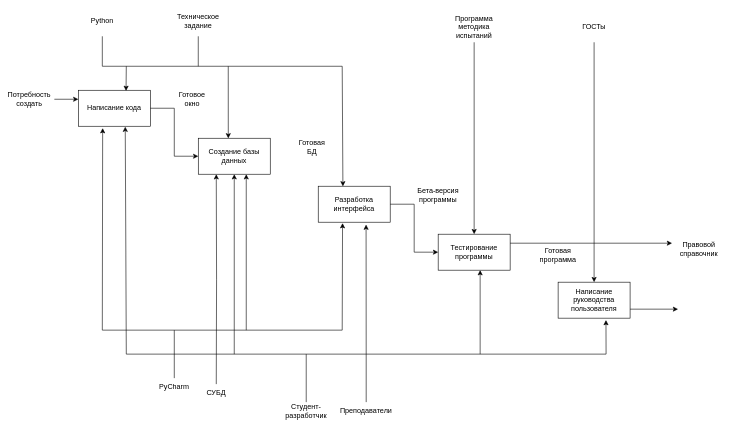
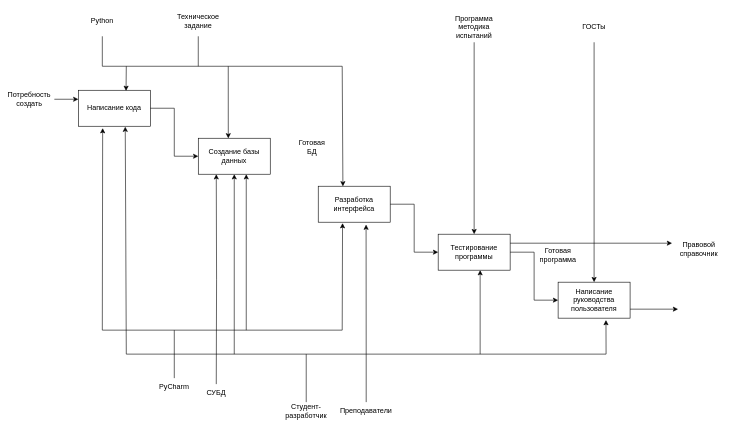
(192, 99) -> none
(438, 195) -> none
none -> (533, 252)
